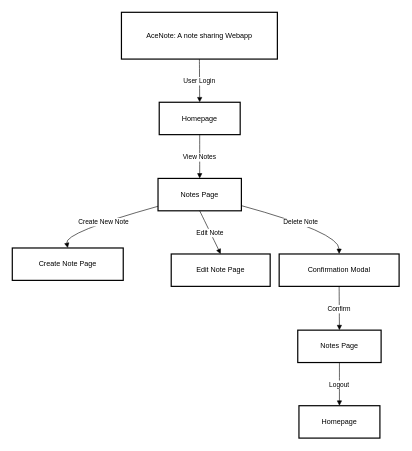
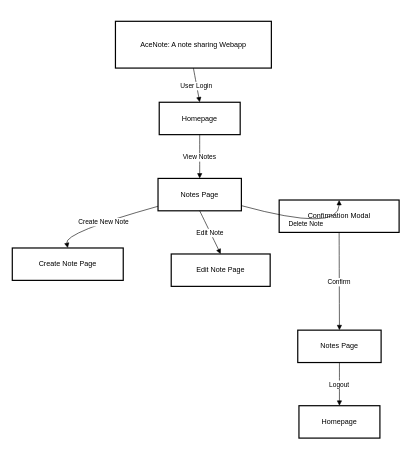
(200, 36) -> (194, 45)
(339, 270) -> (339, 216)
